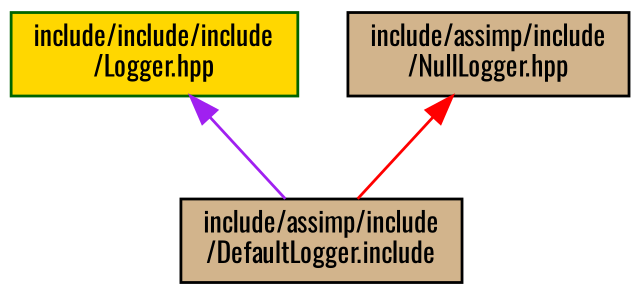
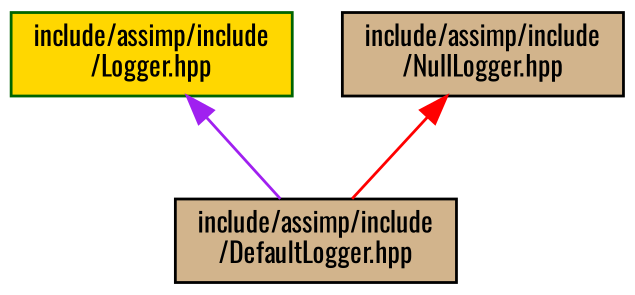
(154, 54) -> (152, 54)
(321, 241) -> (316, 241)
